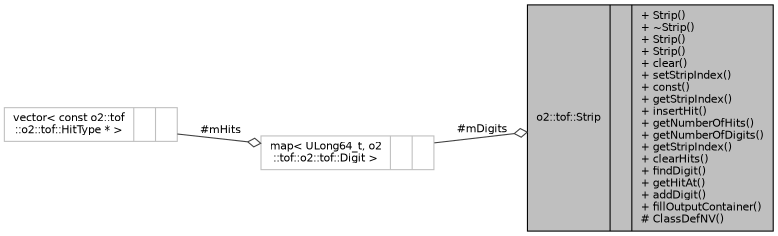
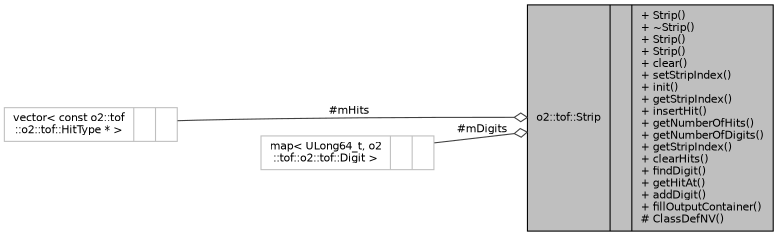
(666, 88) -> (660, 88)
(212, 138) -> (346, 118)
